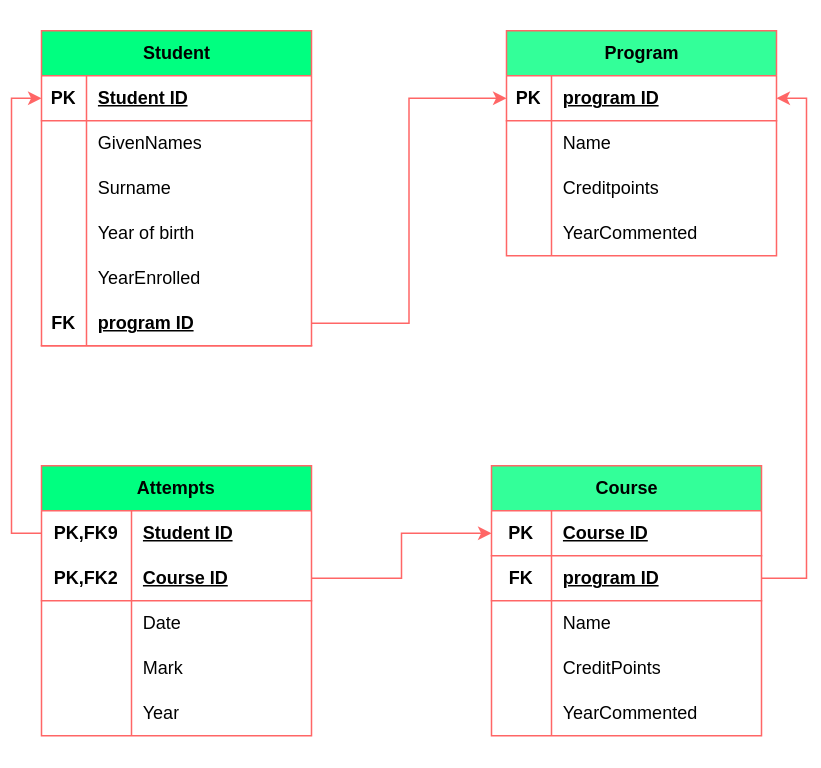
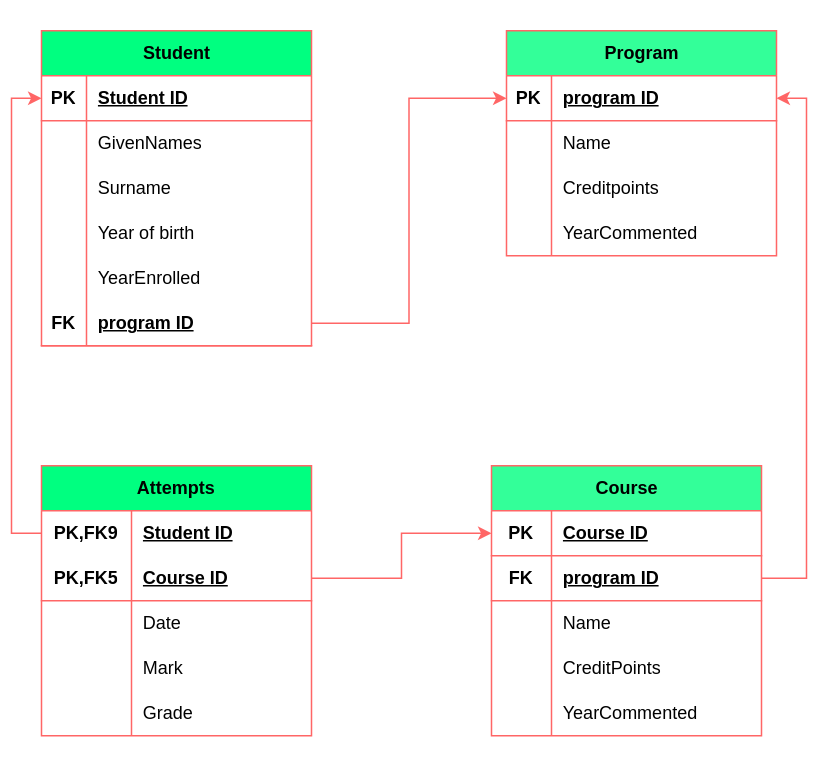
(86, 578) -> (86, 578)
(163, 713) -> (168, 713)
